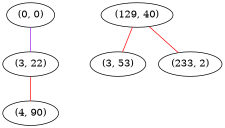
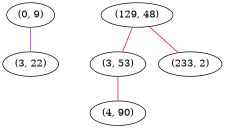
(31, 15) -> (31, 15)
(137, 15) -> (137, 15)
(31, 89) -> (118, 89)
